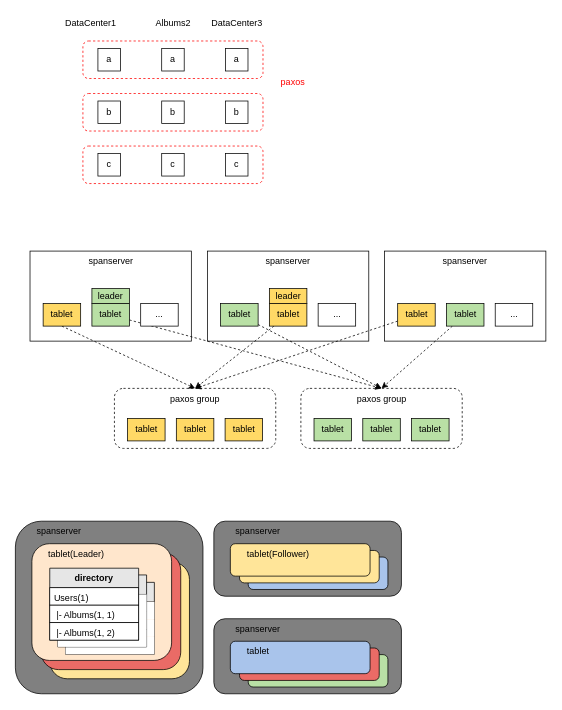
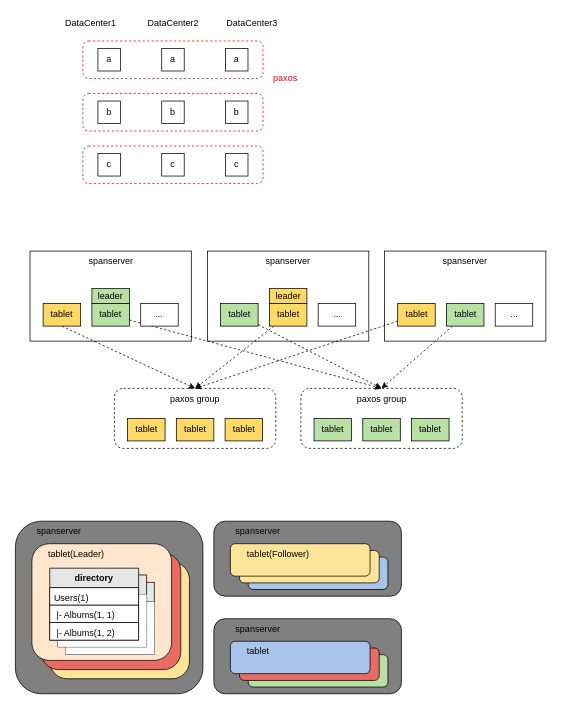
(173, 23) -> (173, 23)
(237, 23) -> (252, 23)
(293, 82) -> (285, 78)
